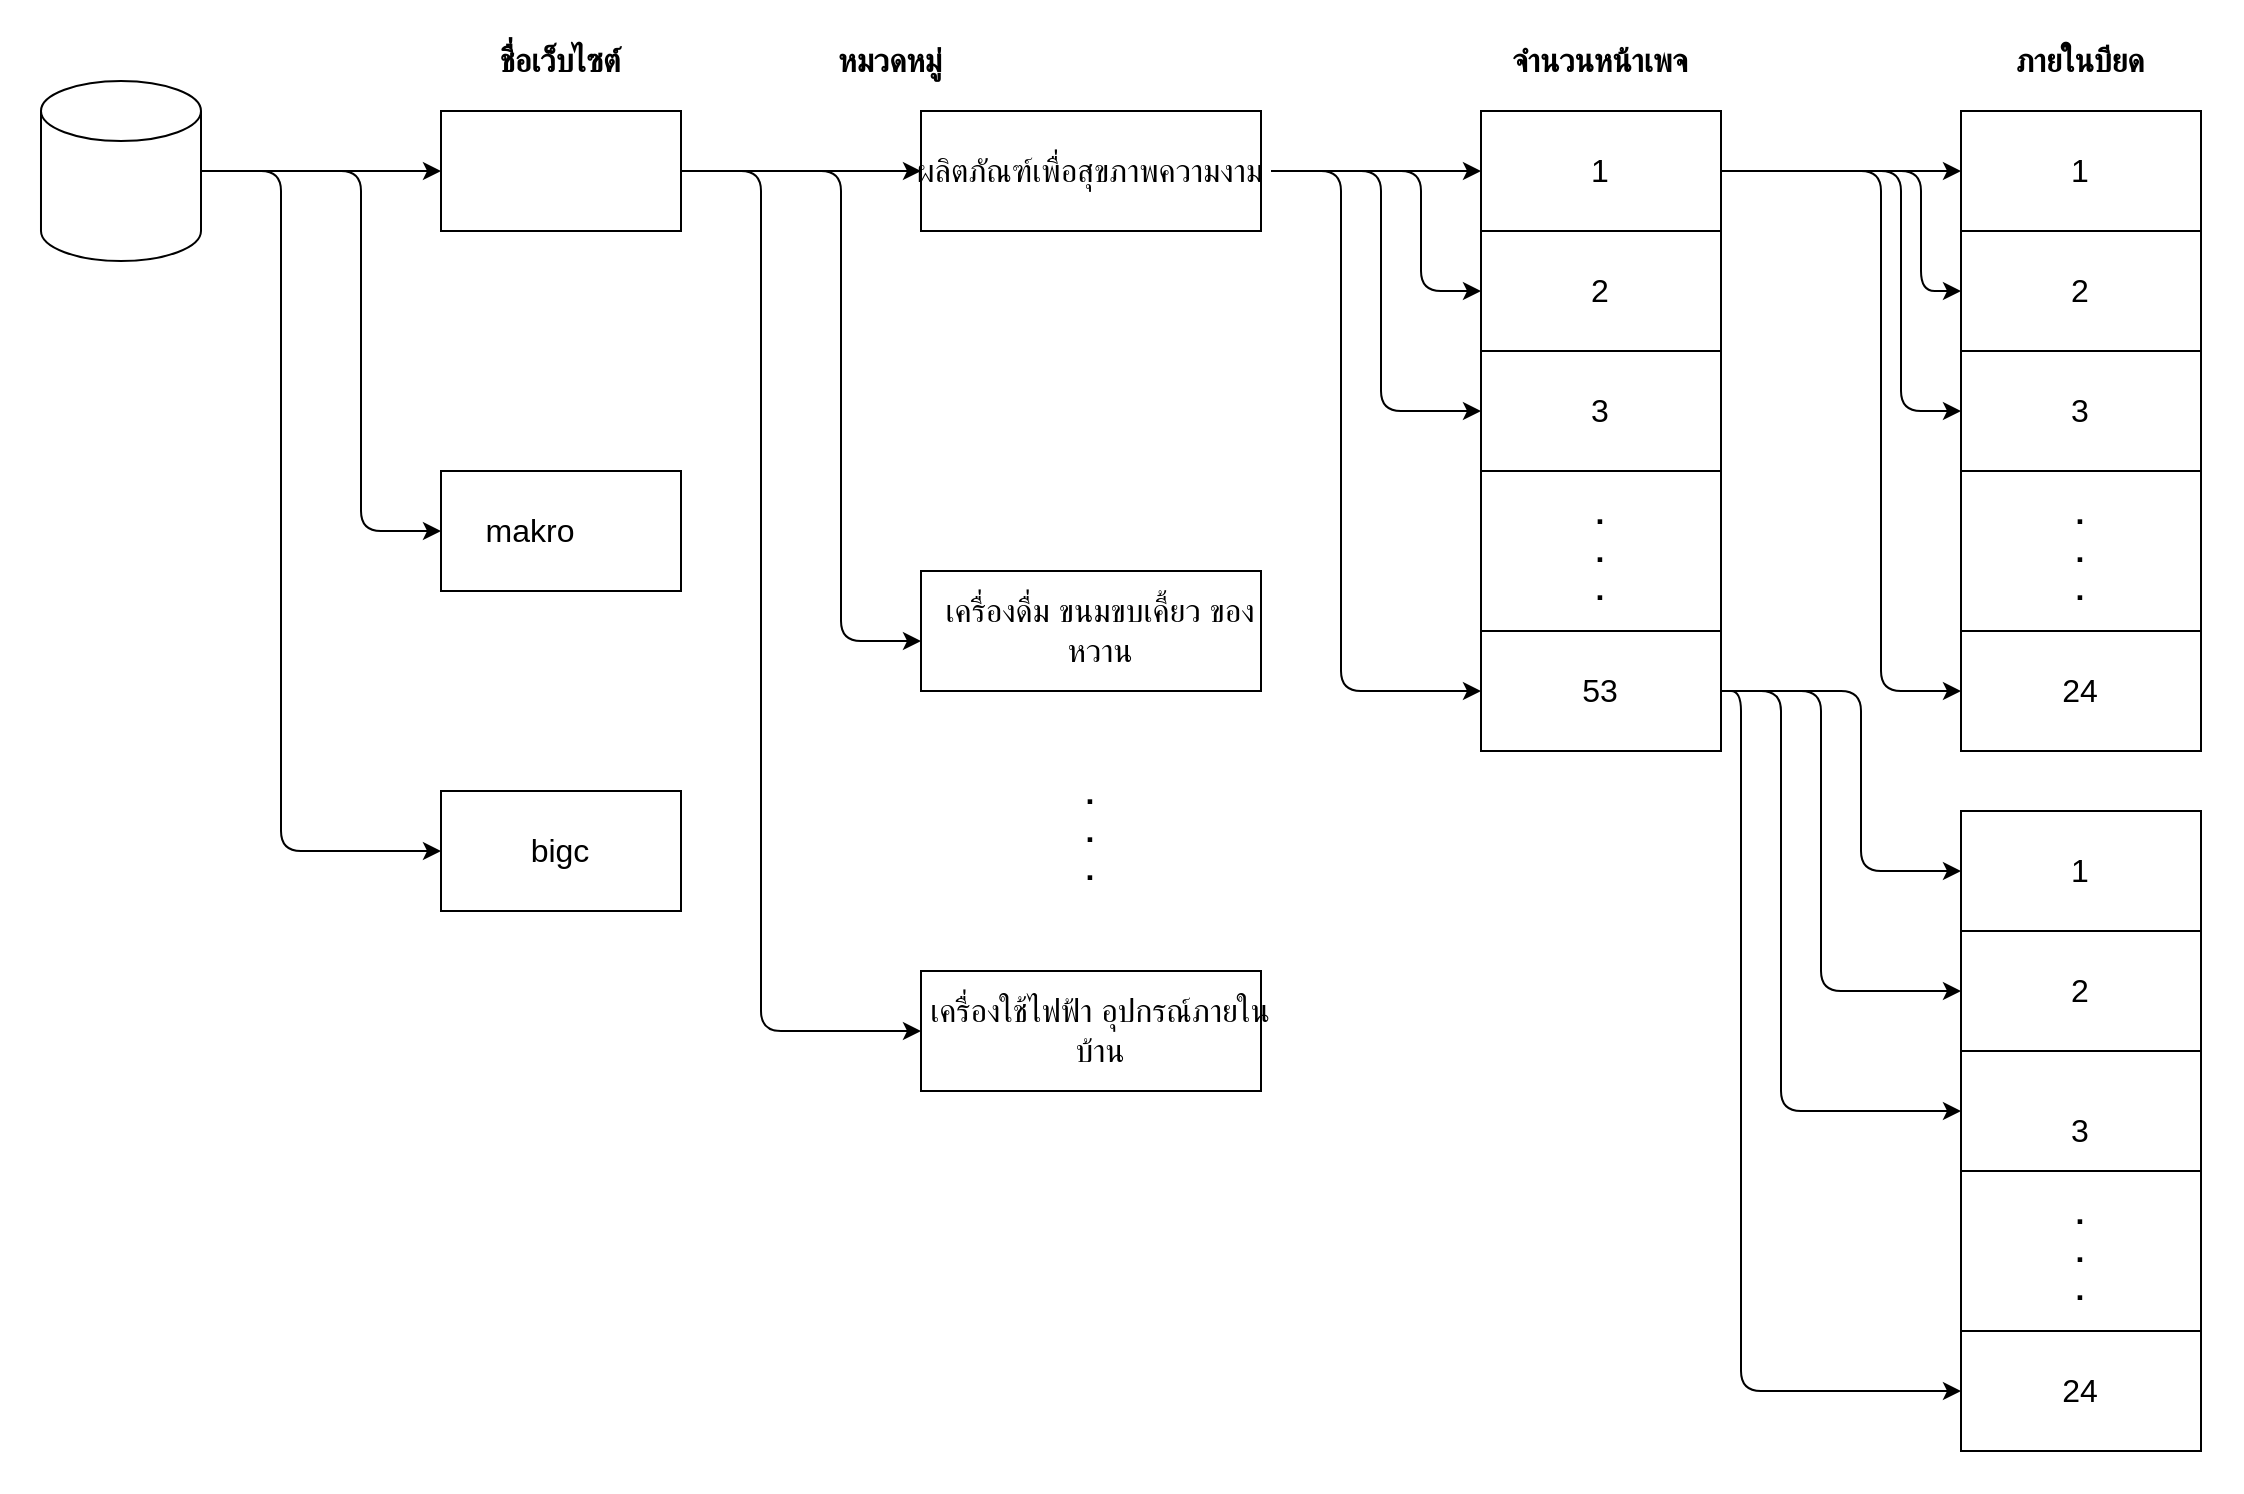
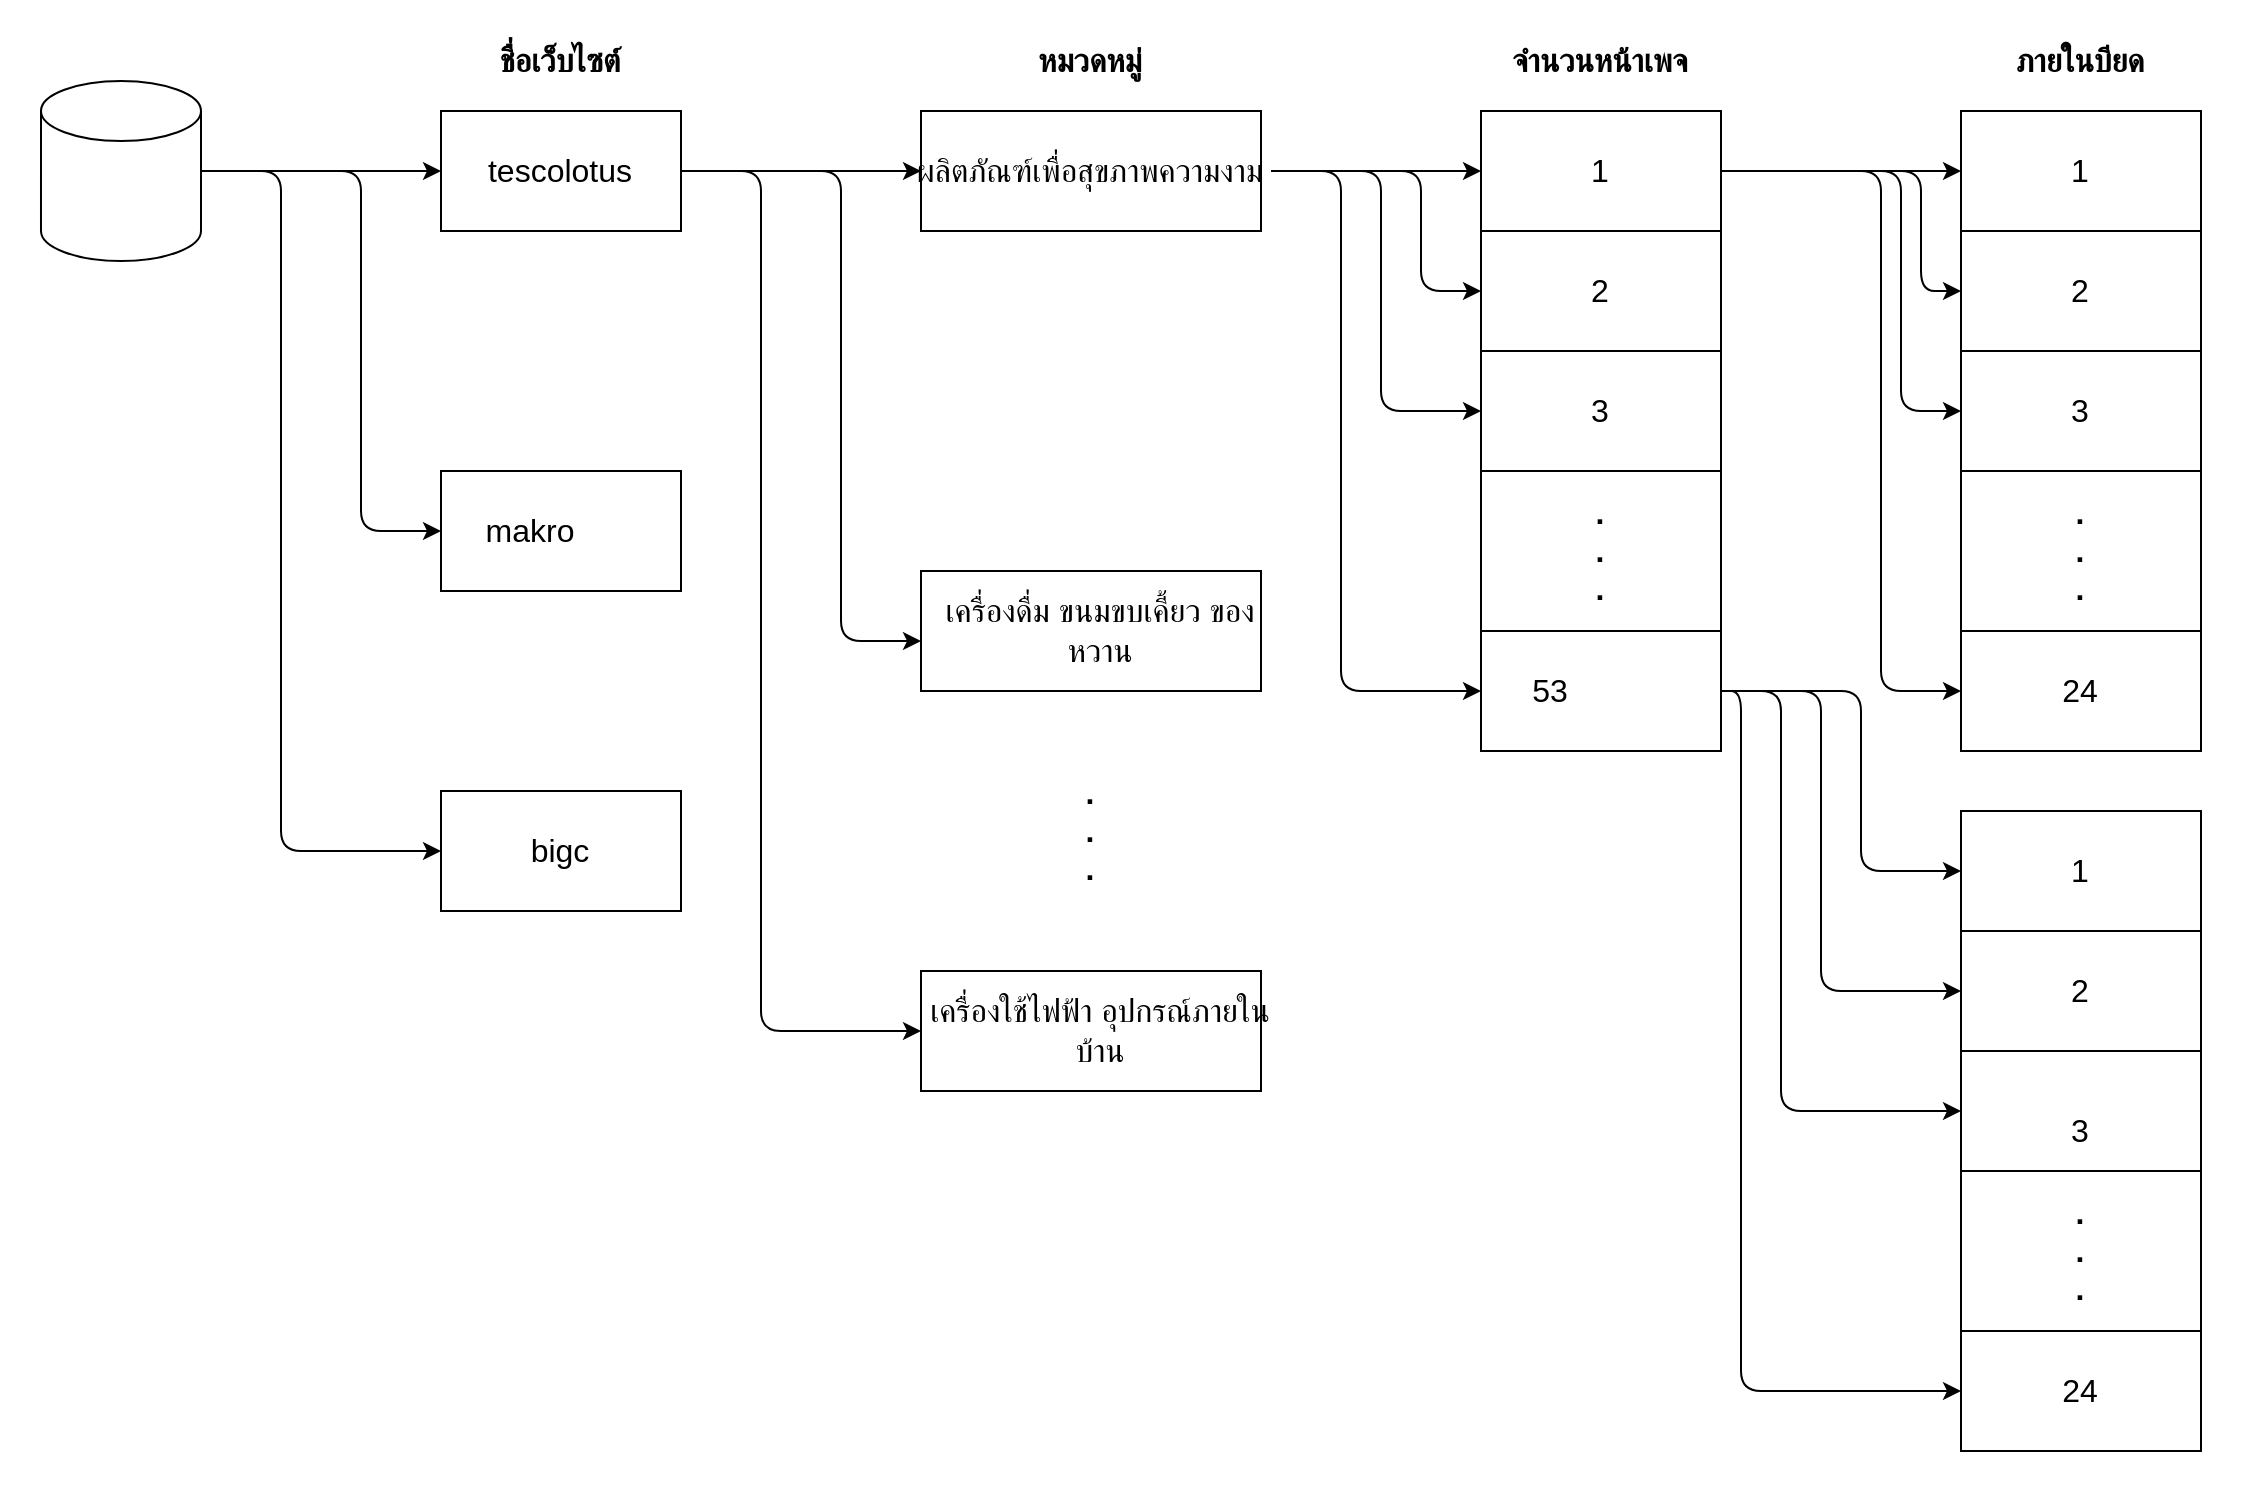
(891, 61) -> (1091, 61)
none -> (561, 171)
(1601, 691) -> (1551, 691)
